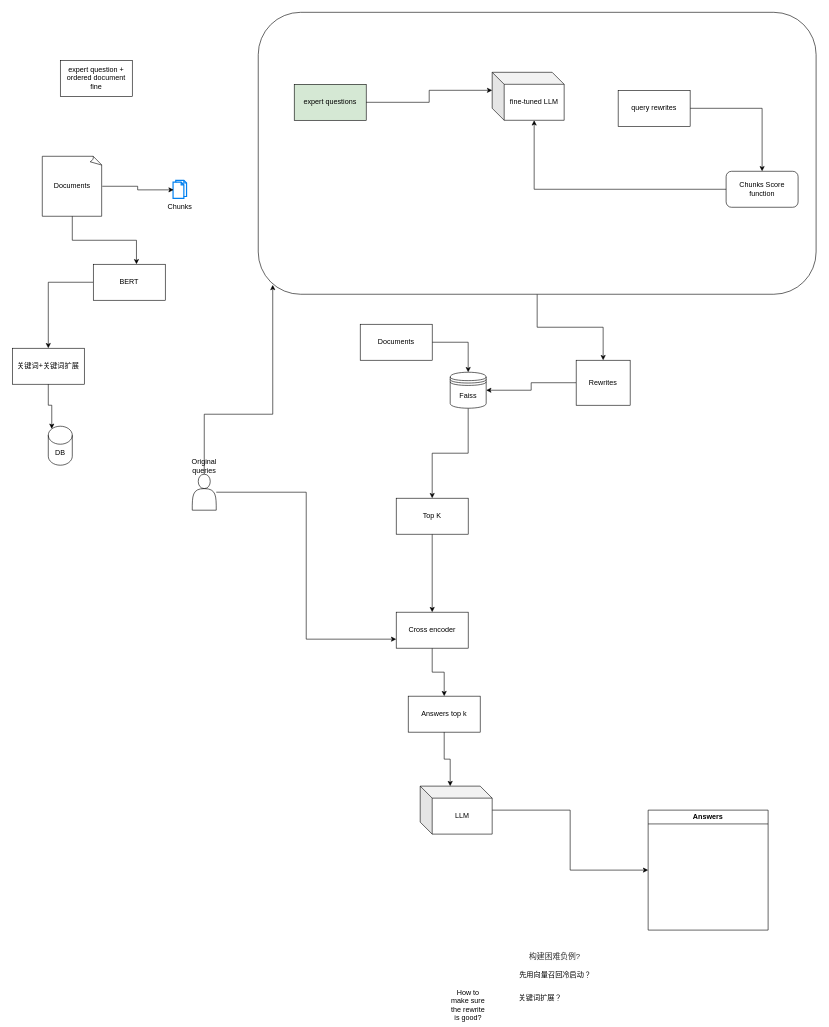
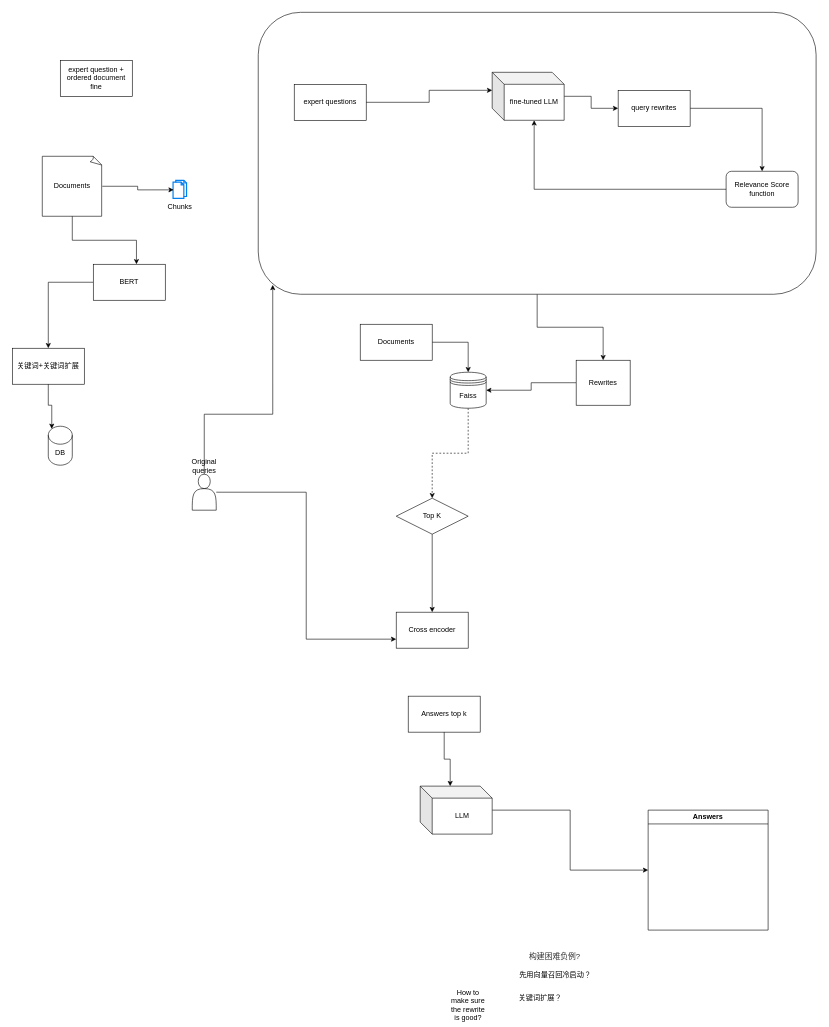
none -> (590, 96)
(330, 102) -> (330, 102)
(762, 189) -> (762, 189)
(452, 453) -> (452, 453)
(432, 516) -> (432, 516)
(432, 671) -> none
